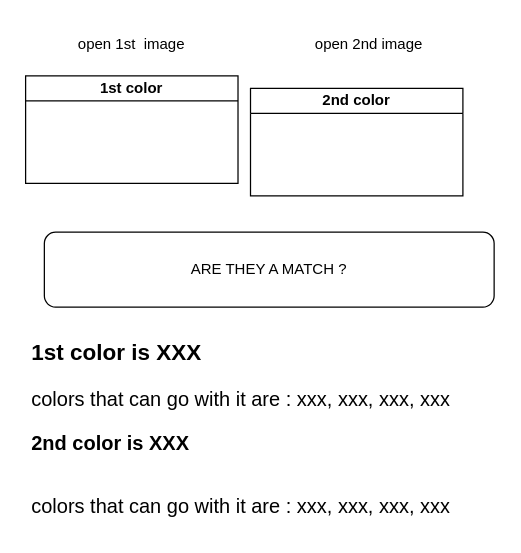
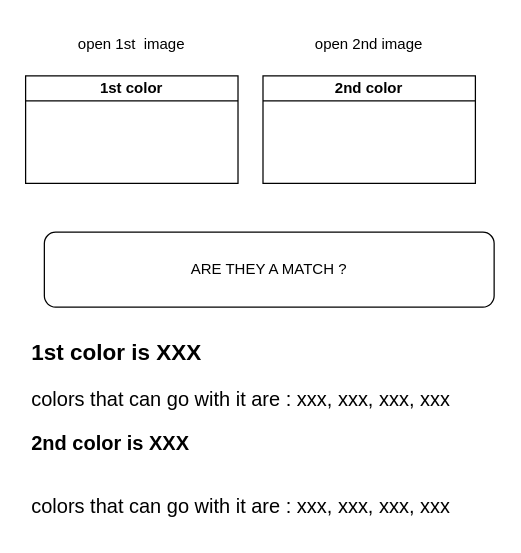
(357, 142) -> (369, 129)
